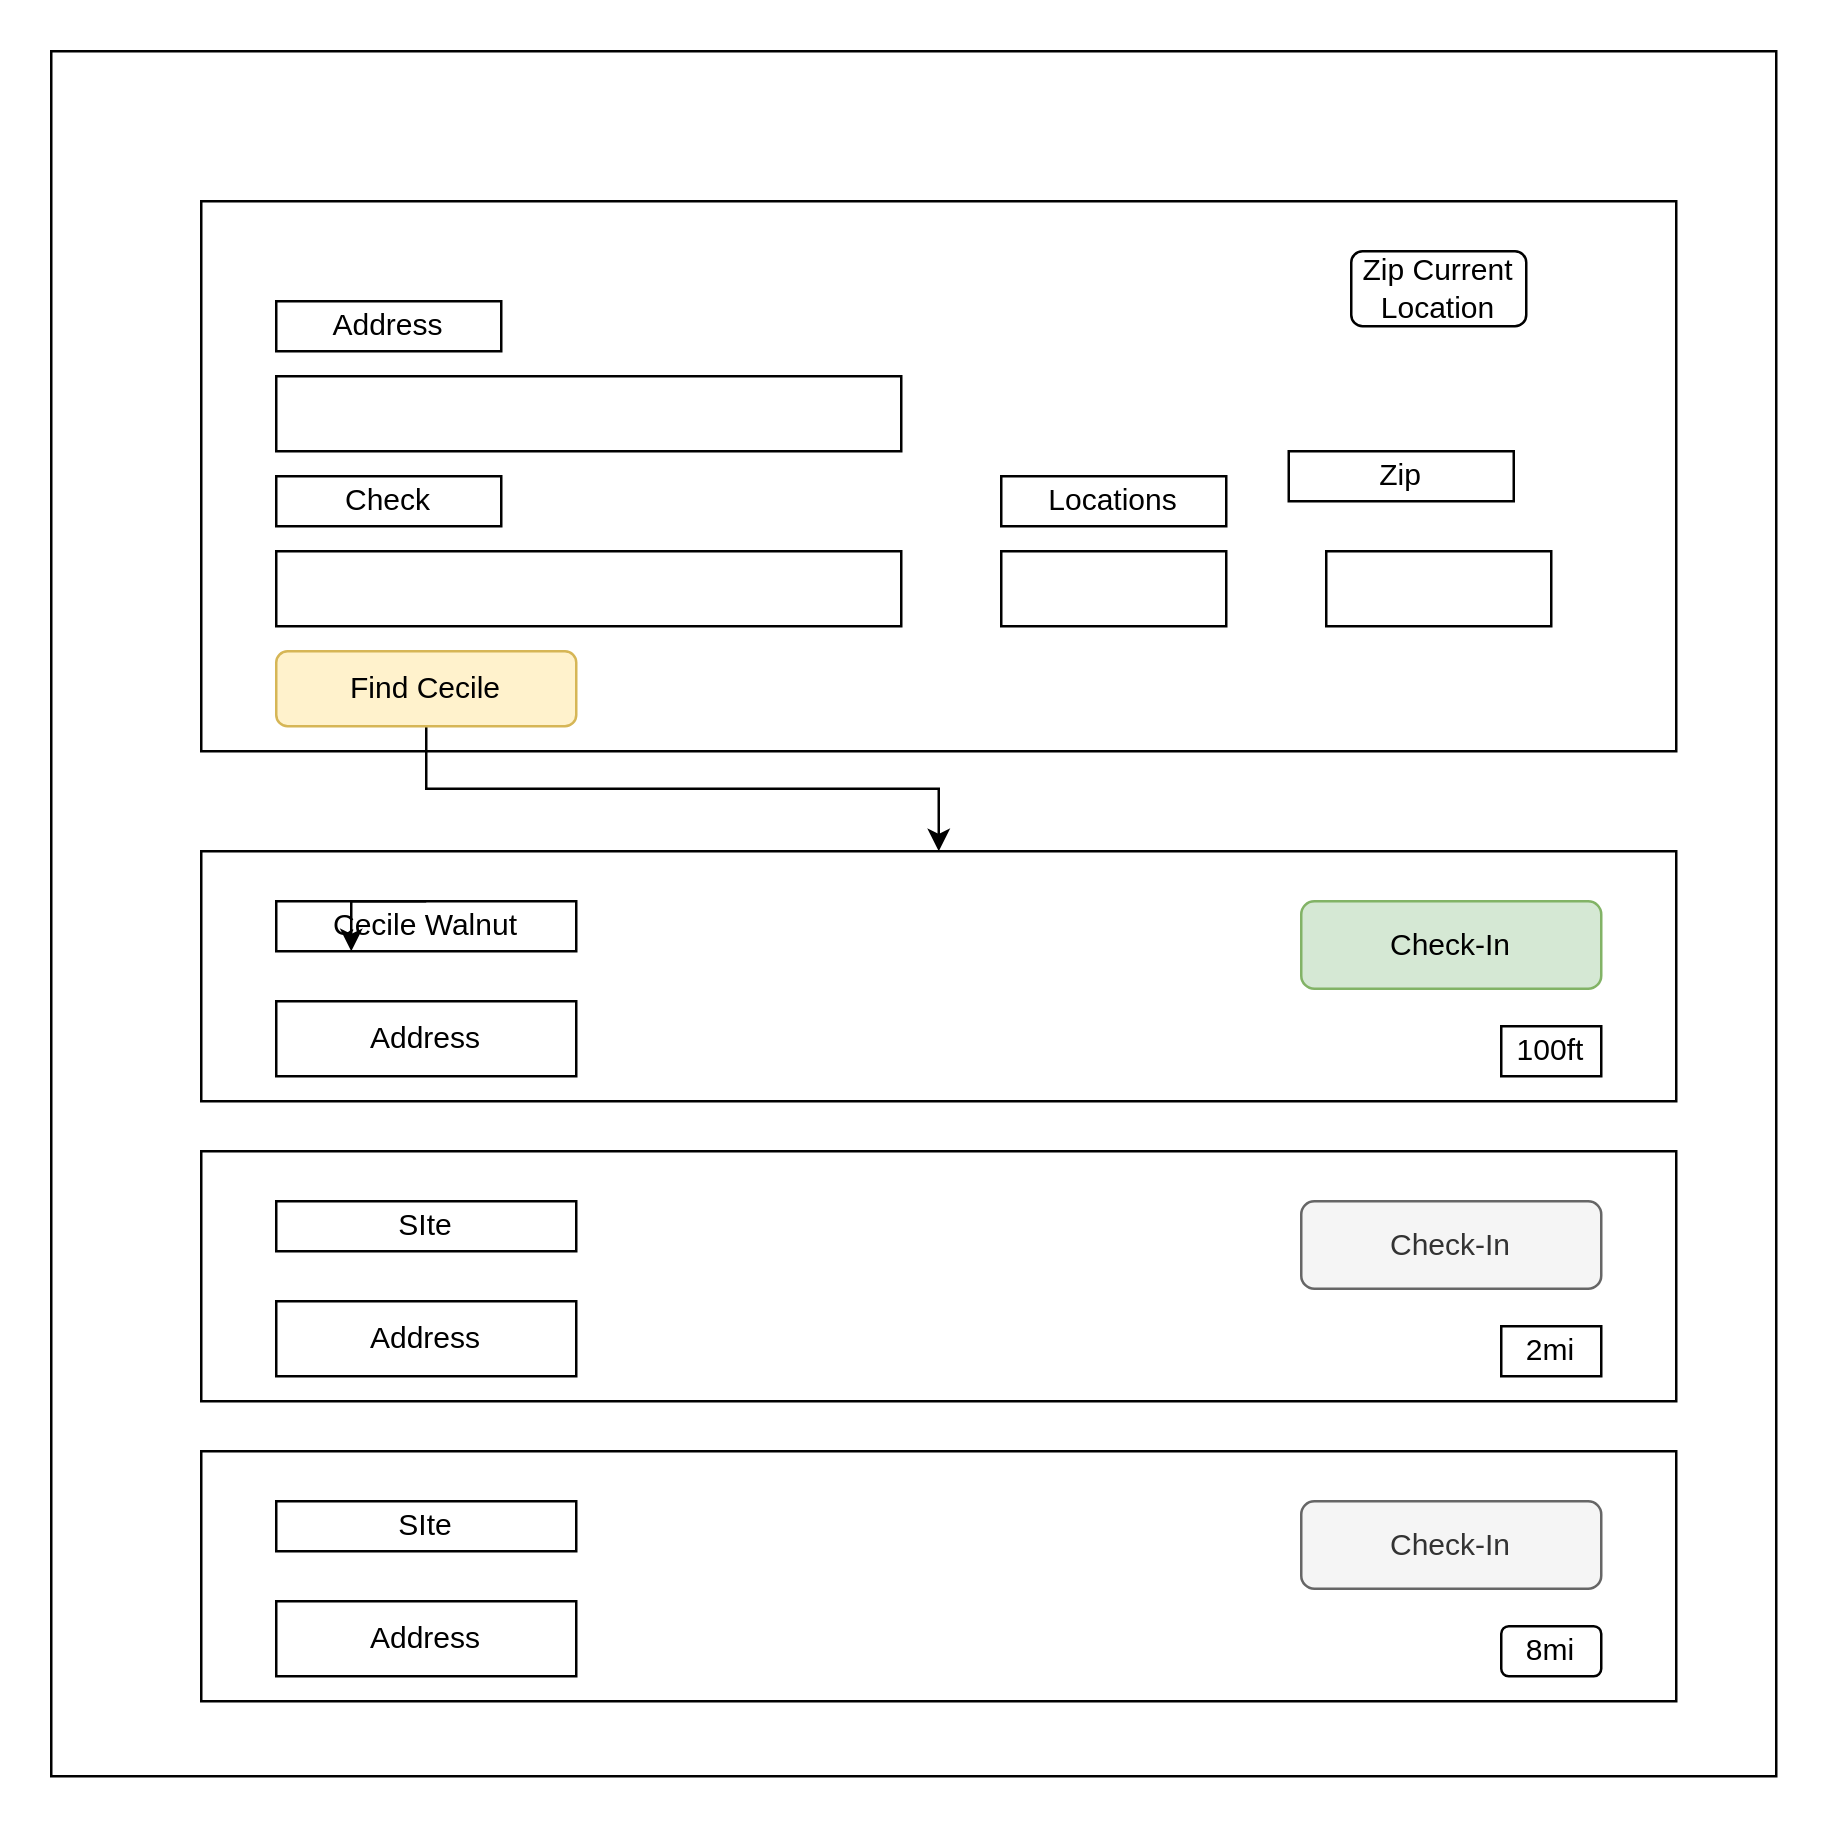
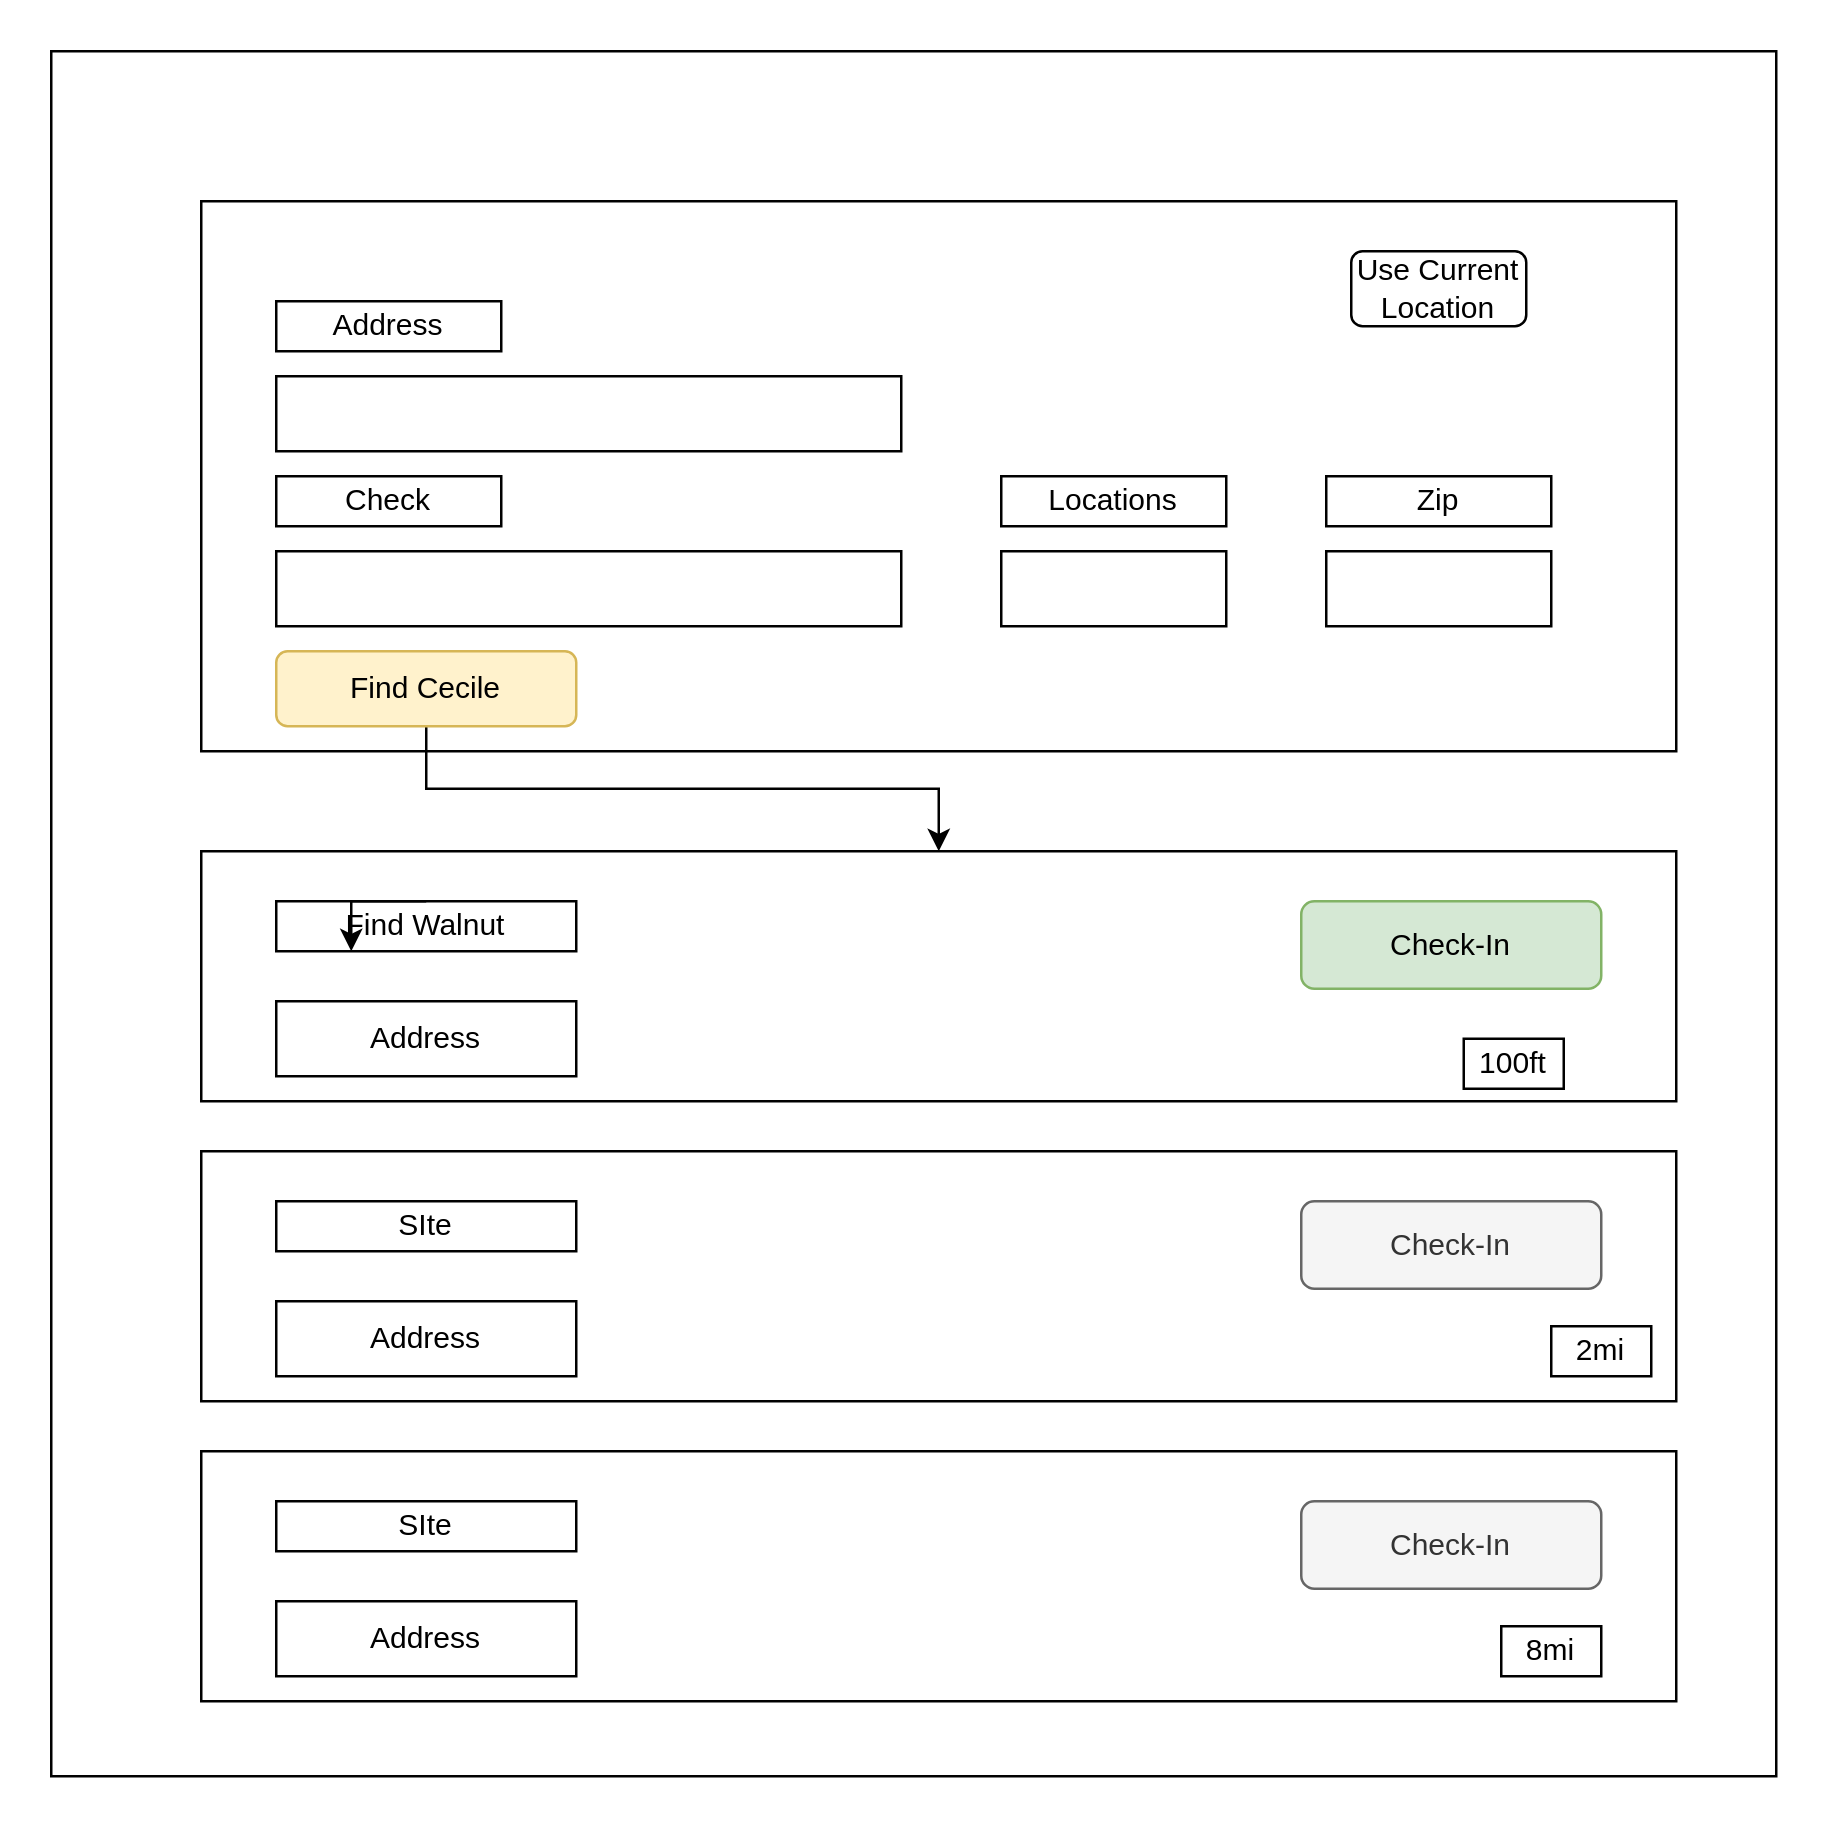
(1439, 289) -> (1439, 289)
(1401, 476) -> (1439, 501)
(426, 926) -> (426, 926)
(1551, 1051) -> (1514, 1064)
(1551, 1351) -> (1601, 1351)
(1551, 1651) -> (1551, 1651)
